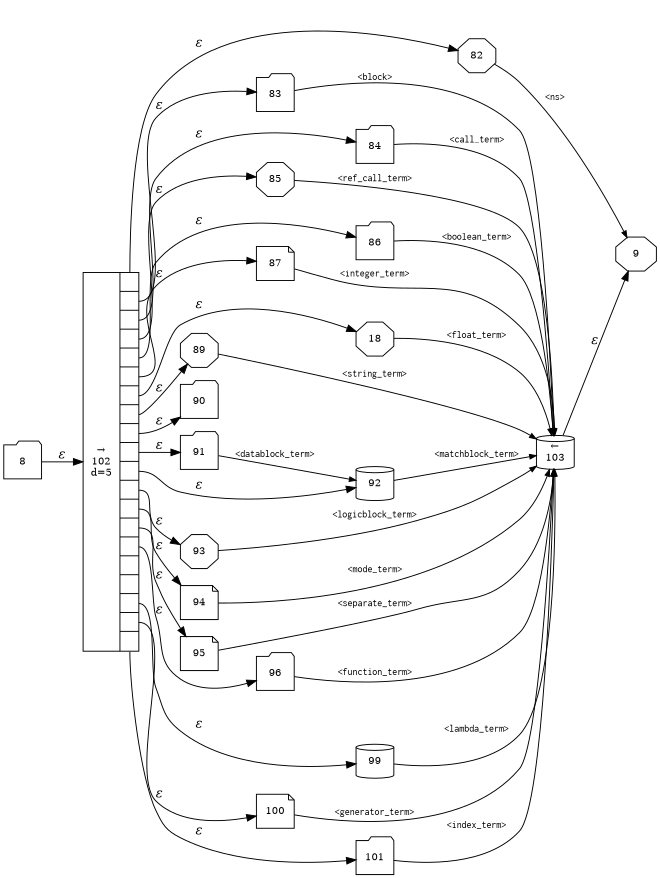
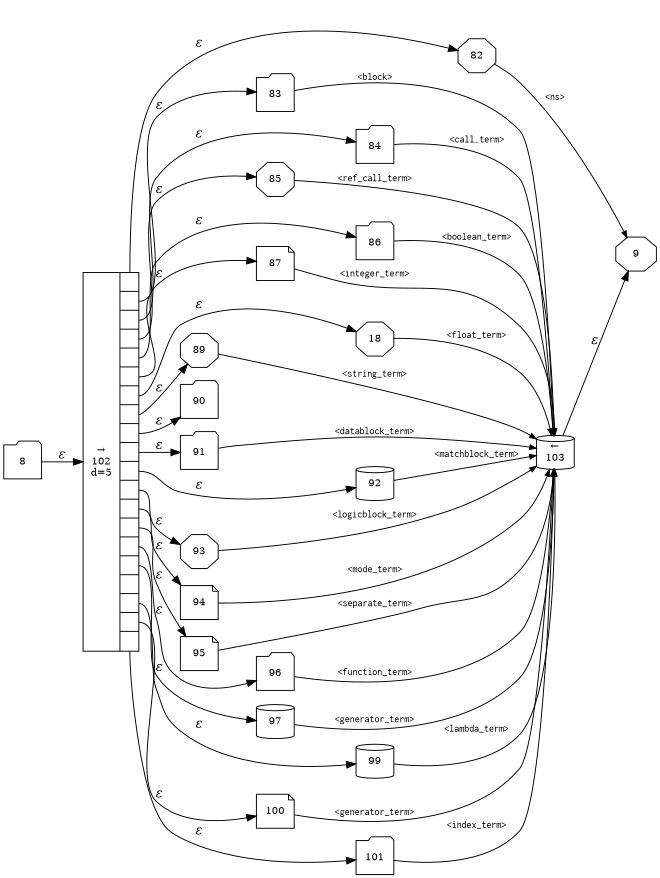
(284, 467) -> (374, 437)
none -> (275, 722)
